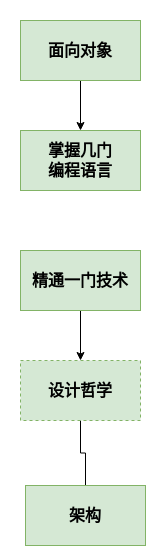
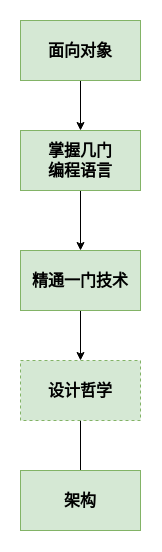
none -> (81, 217)
(86, 516) -> (81, 501)
